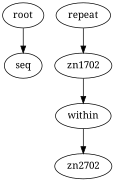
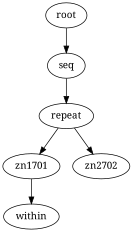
(83, 66) -> (31, 166)
none -> (66, 87)
(83, 138) -> (82, 138)
